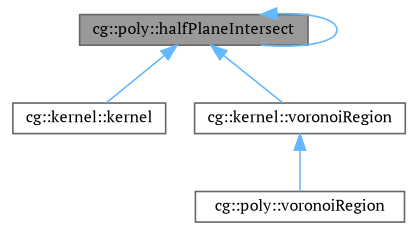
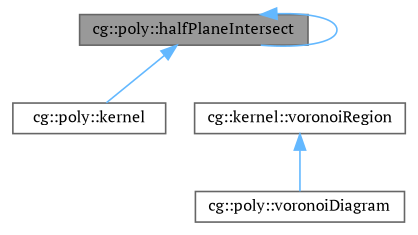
(253, 79) -> none
(89, 118) -> (89, 118)
(300, 207) -> (300, 207)
